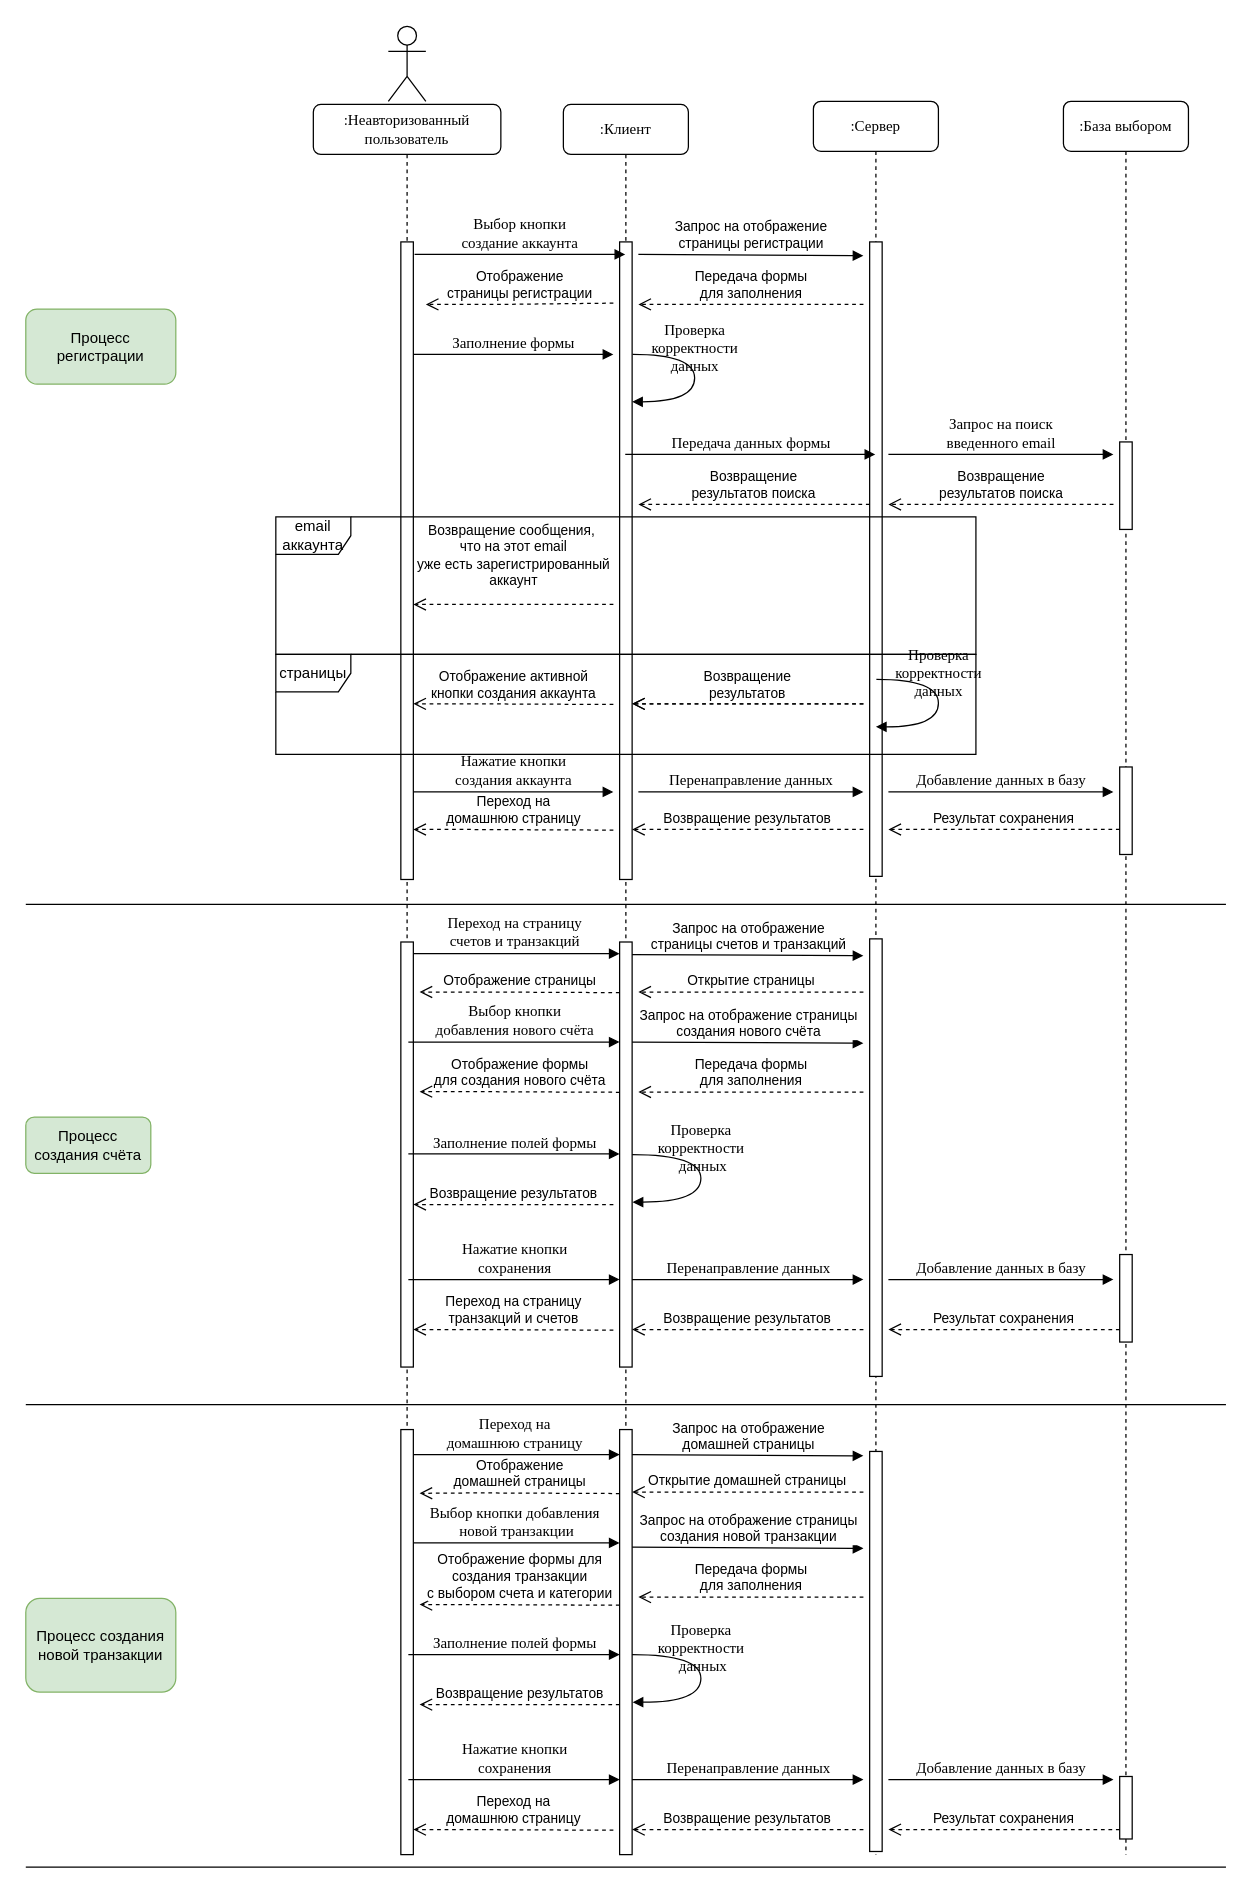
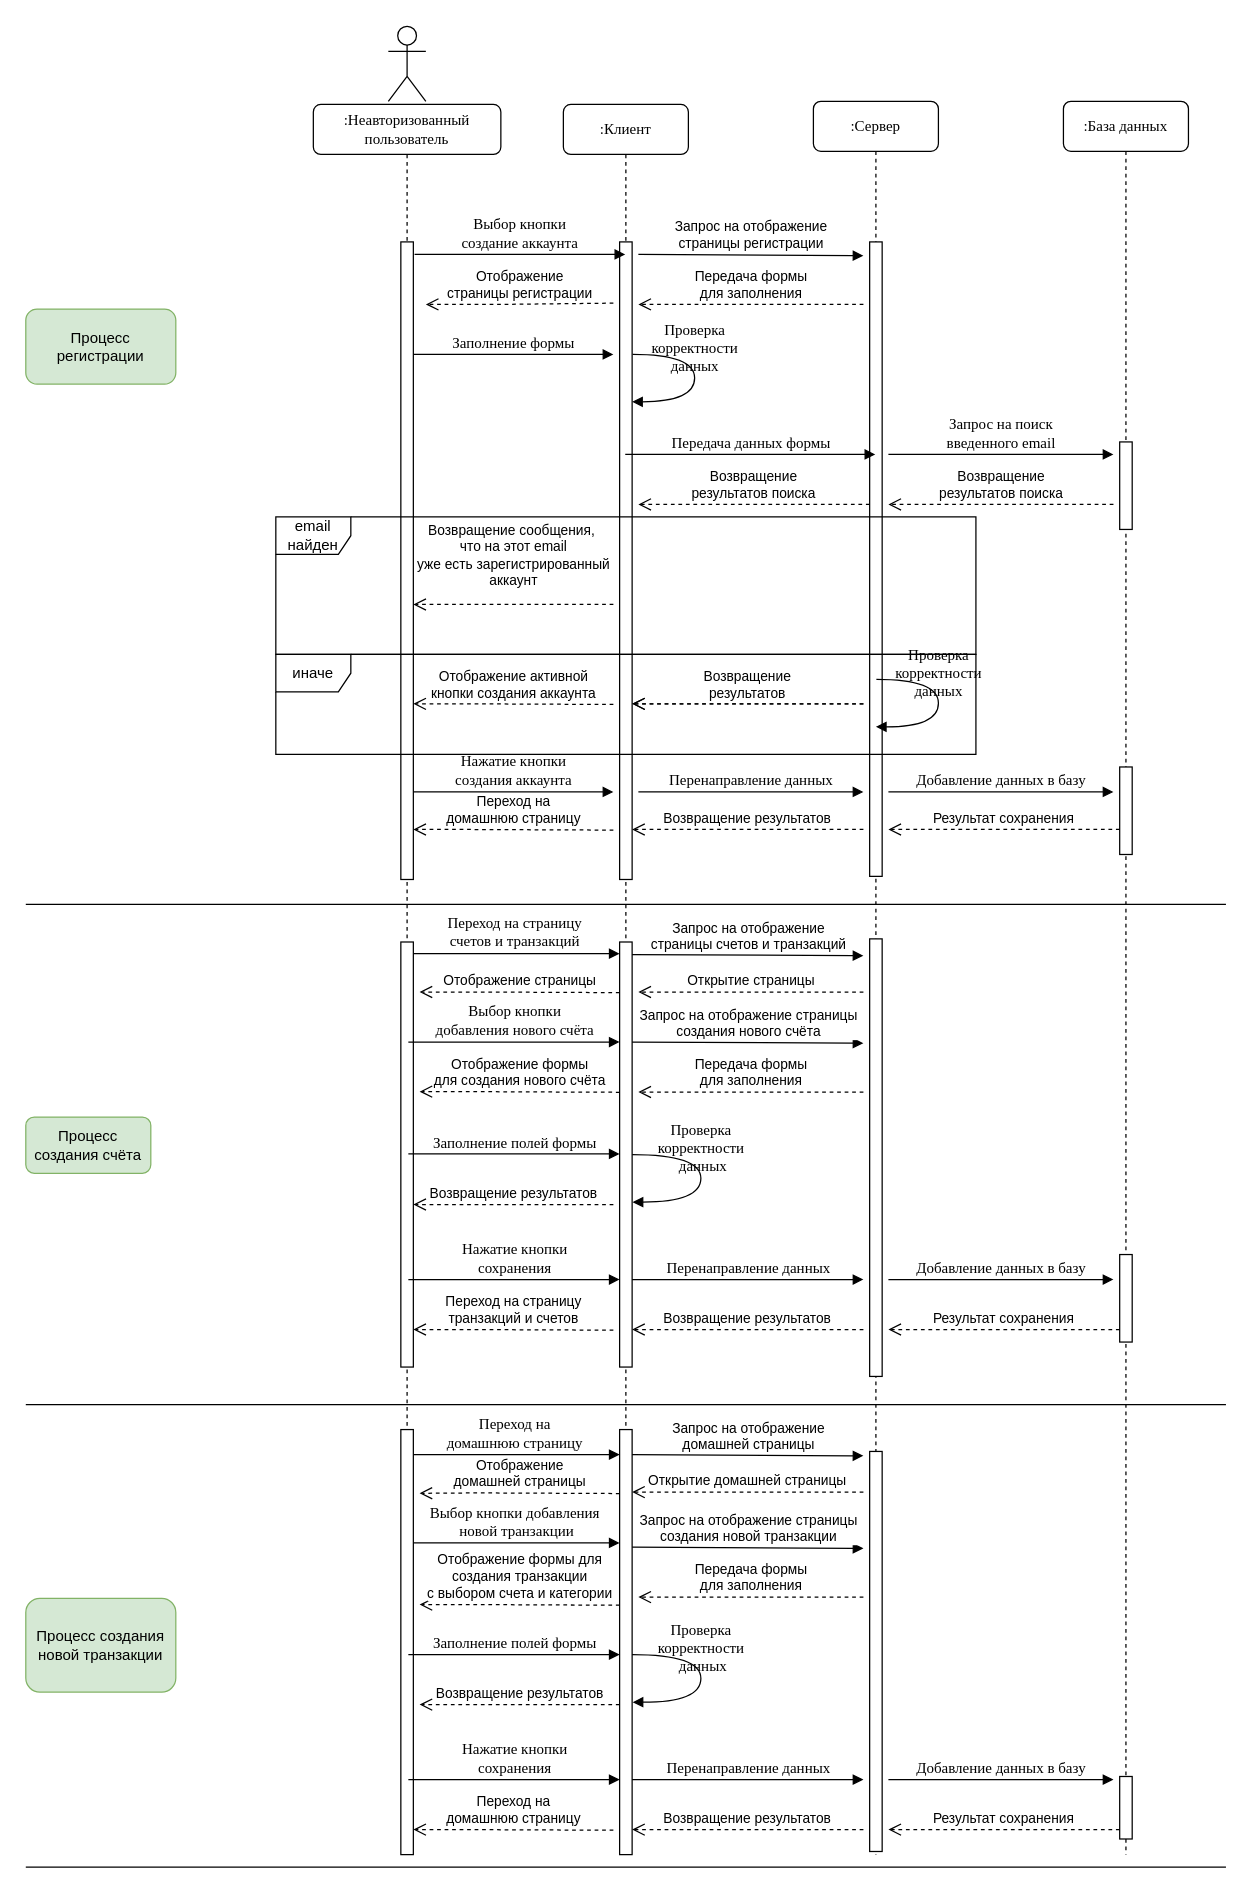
(1126, 127) -> (1126, 127)
(313, 536) -> (313, 536)
(313, 673) -> (313, 673)
